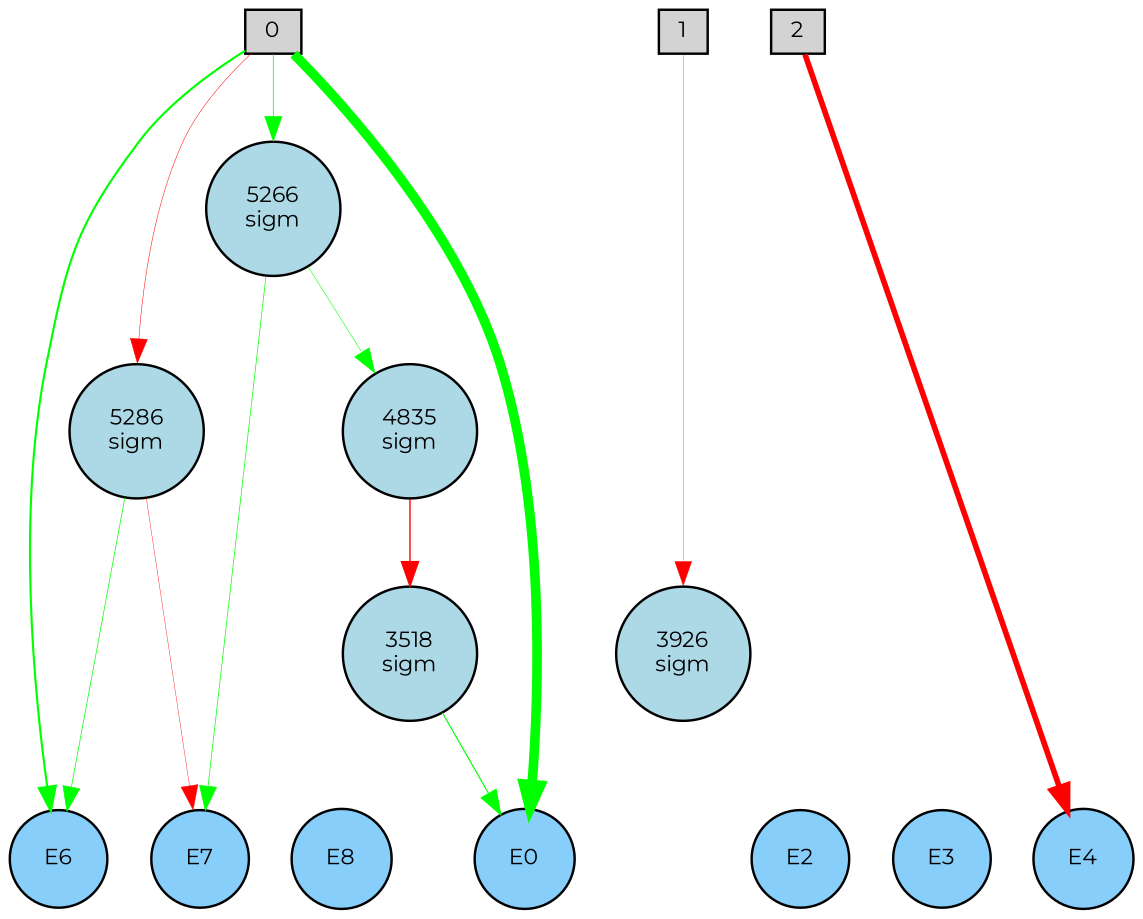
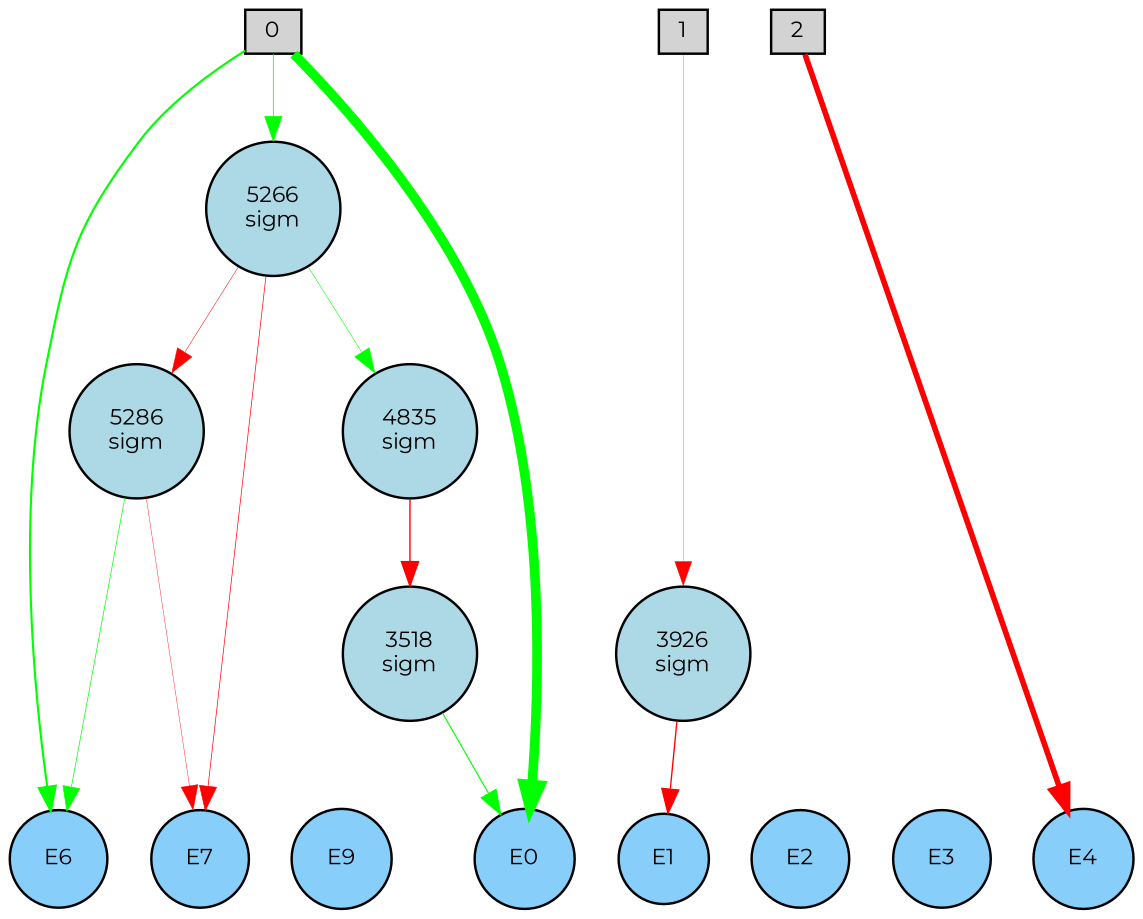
(167, 184) -> (212, 309)
(237, 531) -> (237, 531)
(342, 859) -> (342, 859)
none -> (664, 859)
